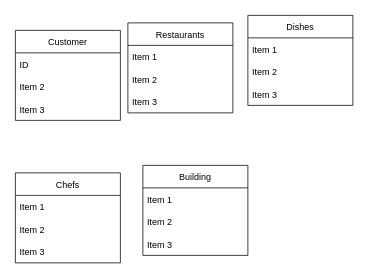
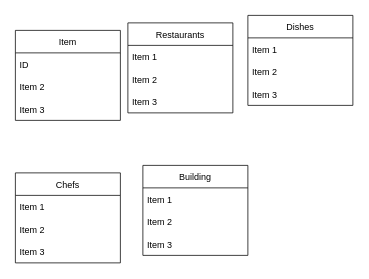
(68, 42) -> (68, 42)
